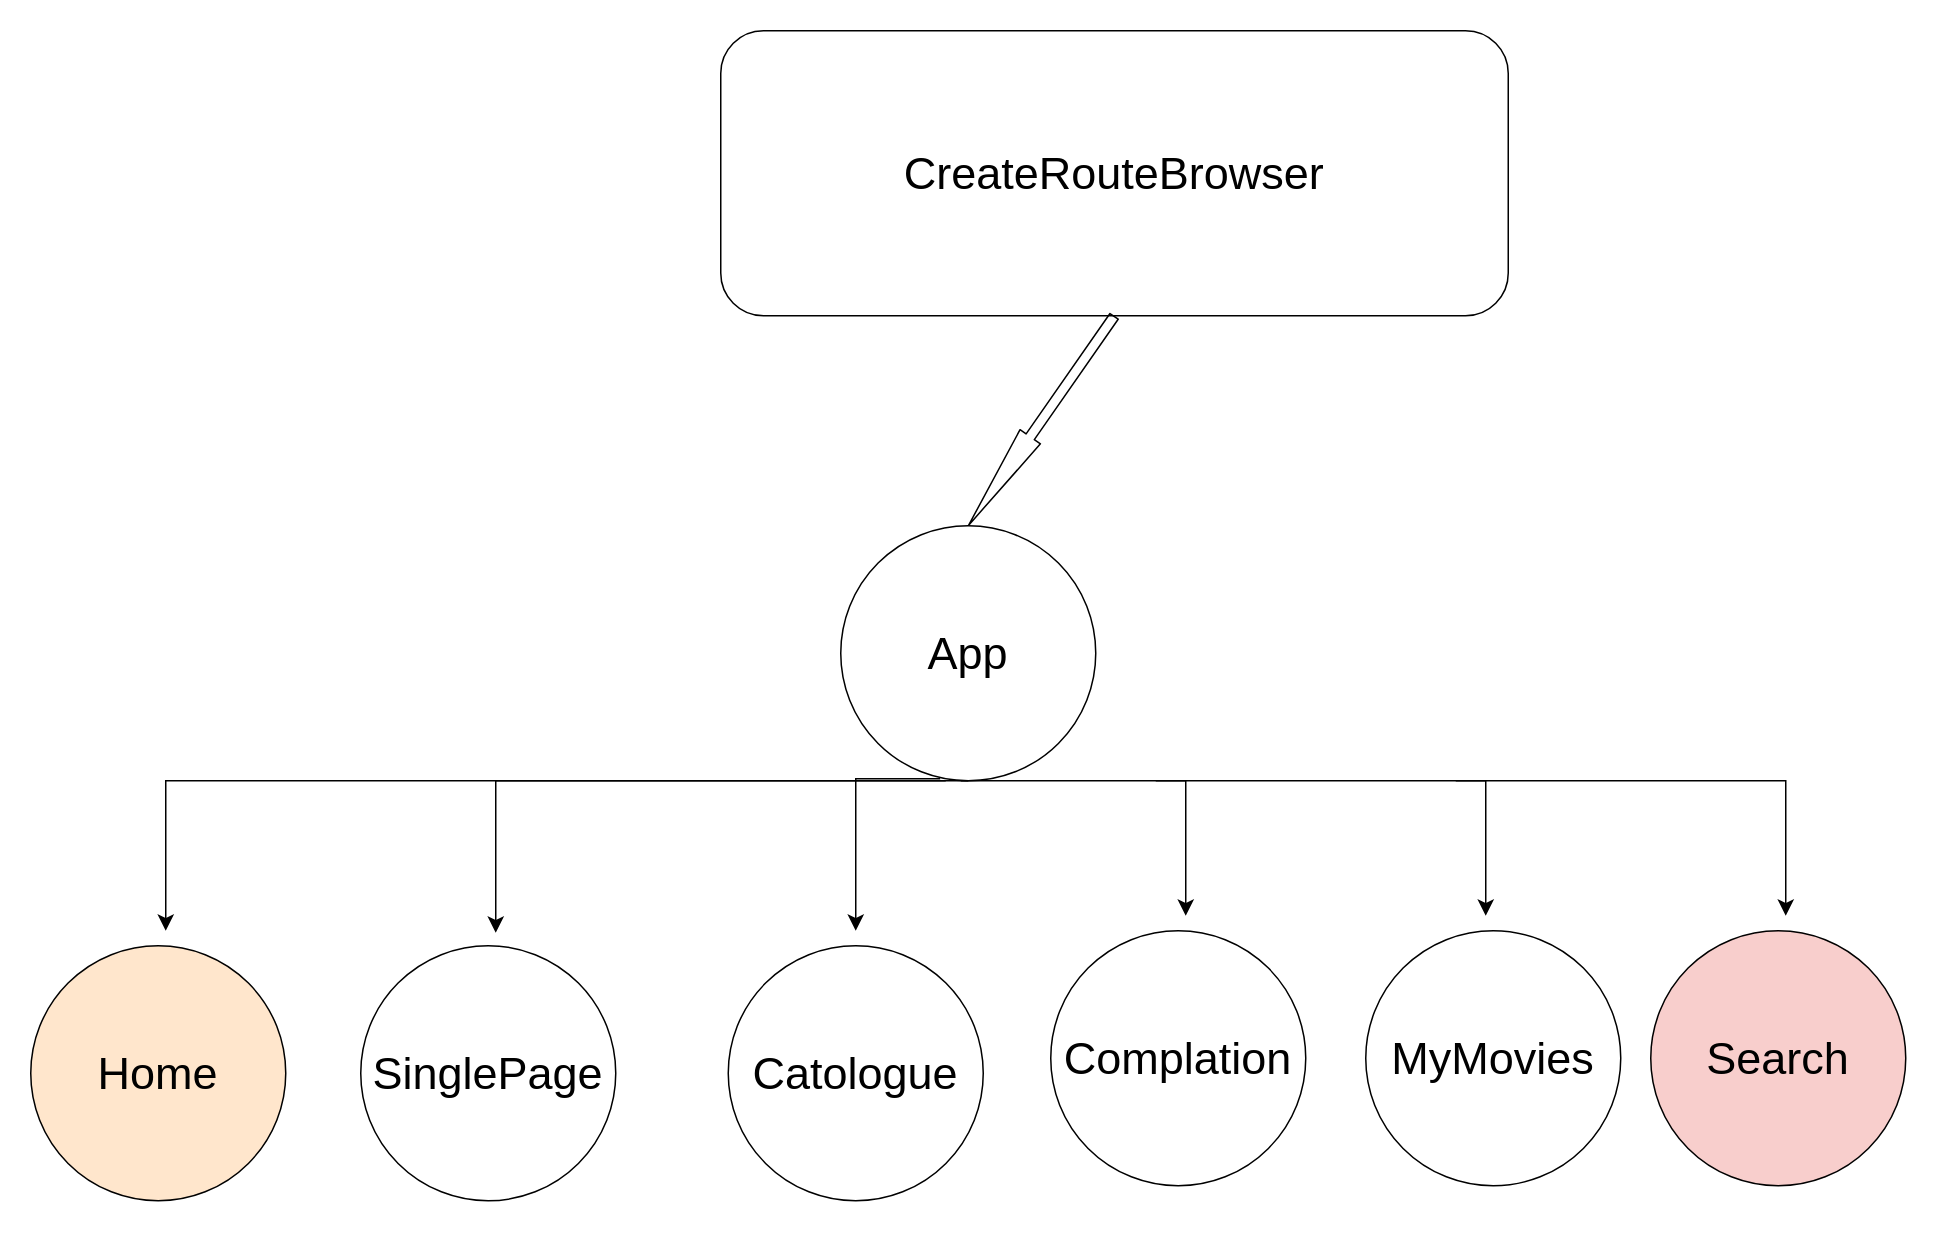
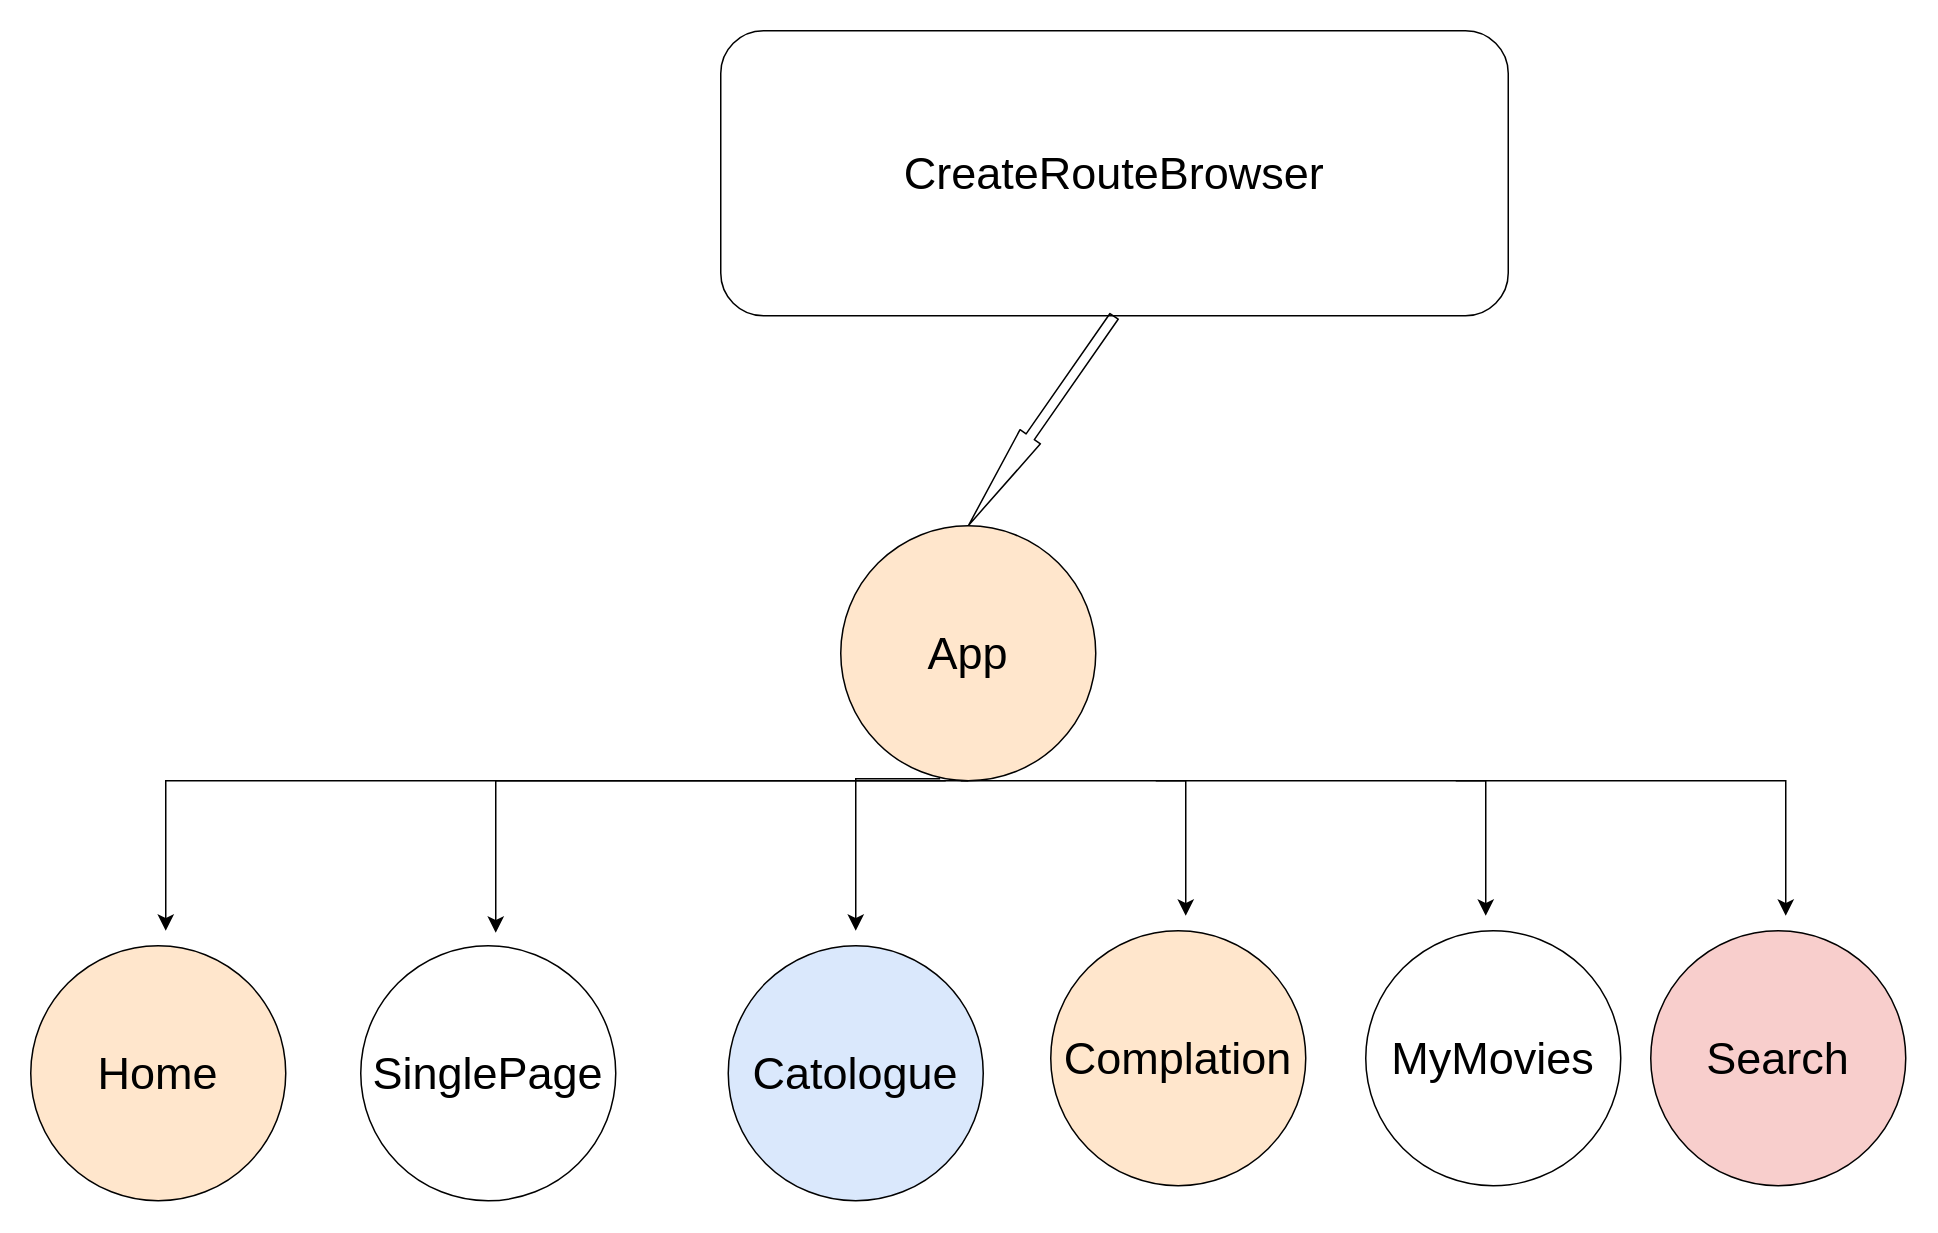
(968, 653) -> (968, 653)
(1178, 1058) -> (1178, 1058)
(856, 1073) -> (856, 1073)
